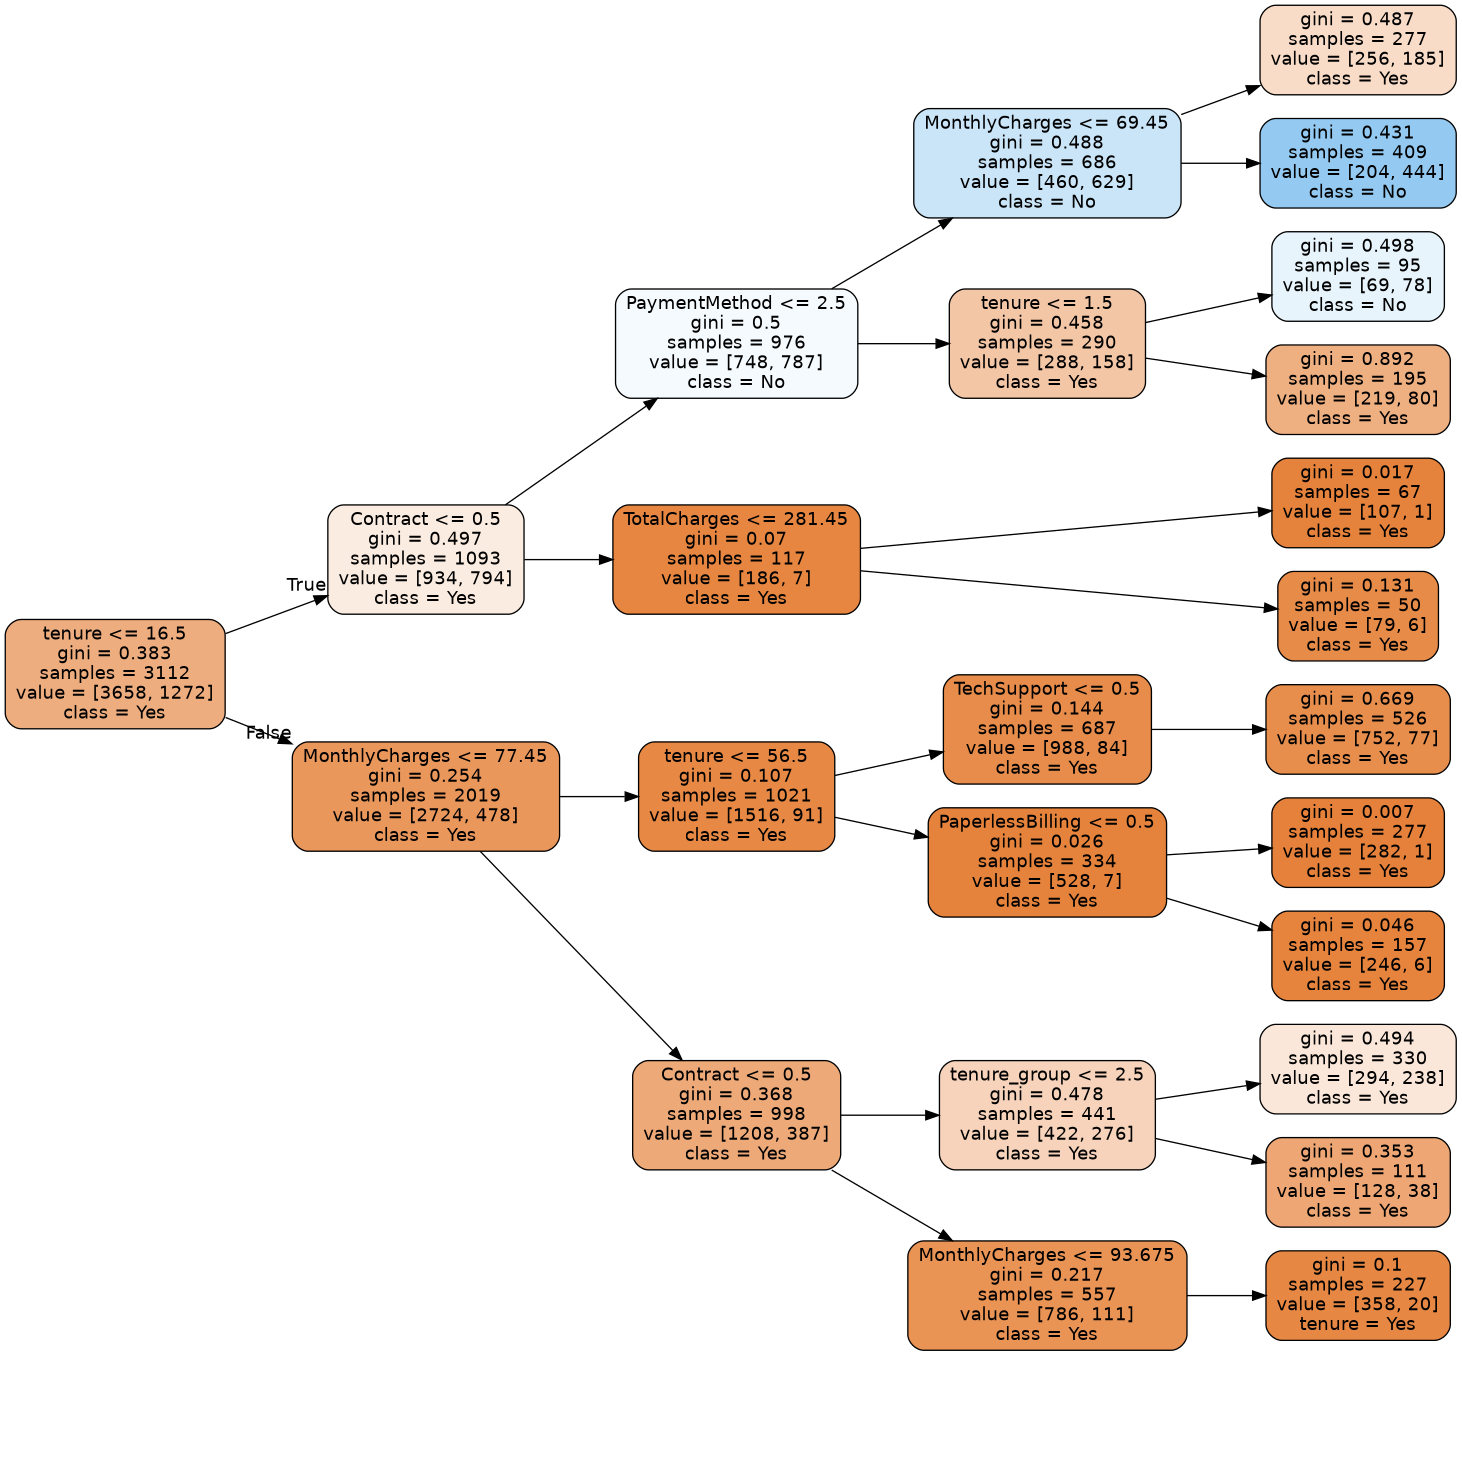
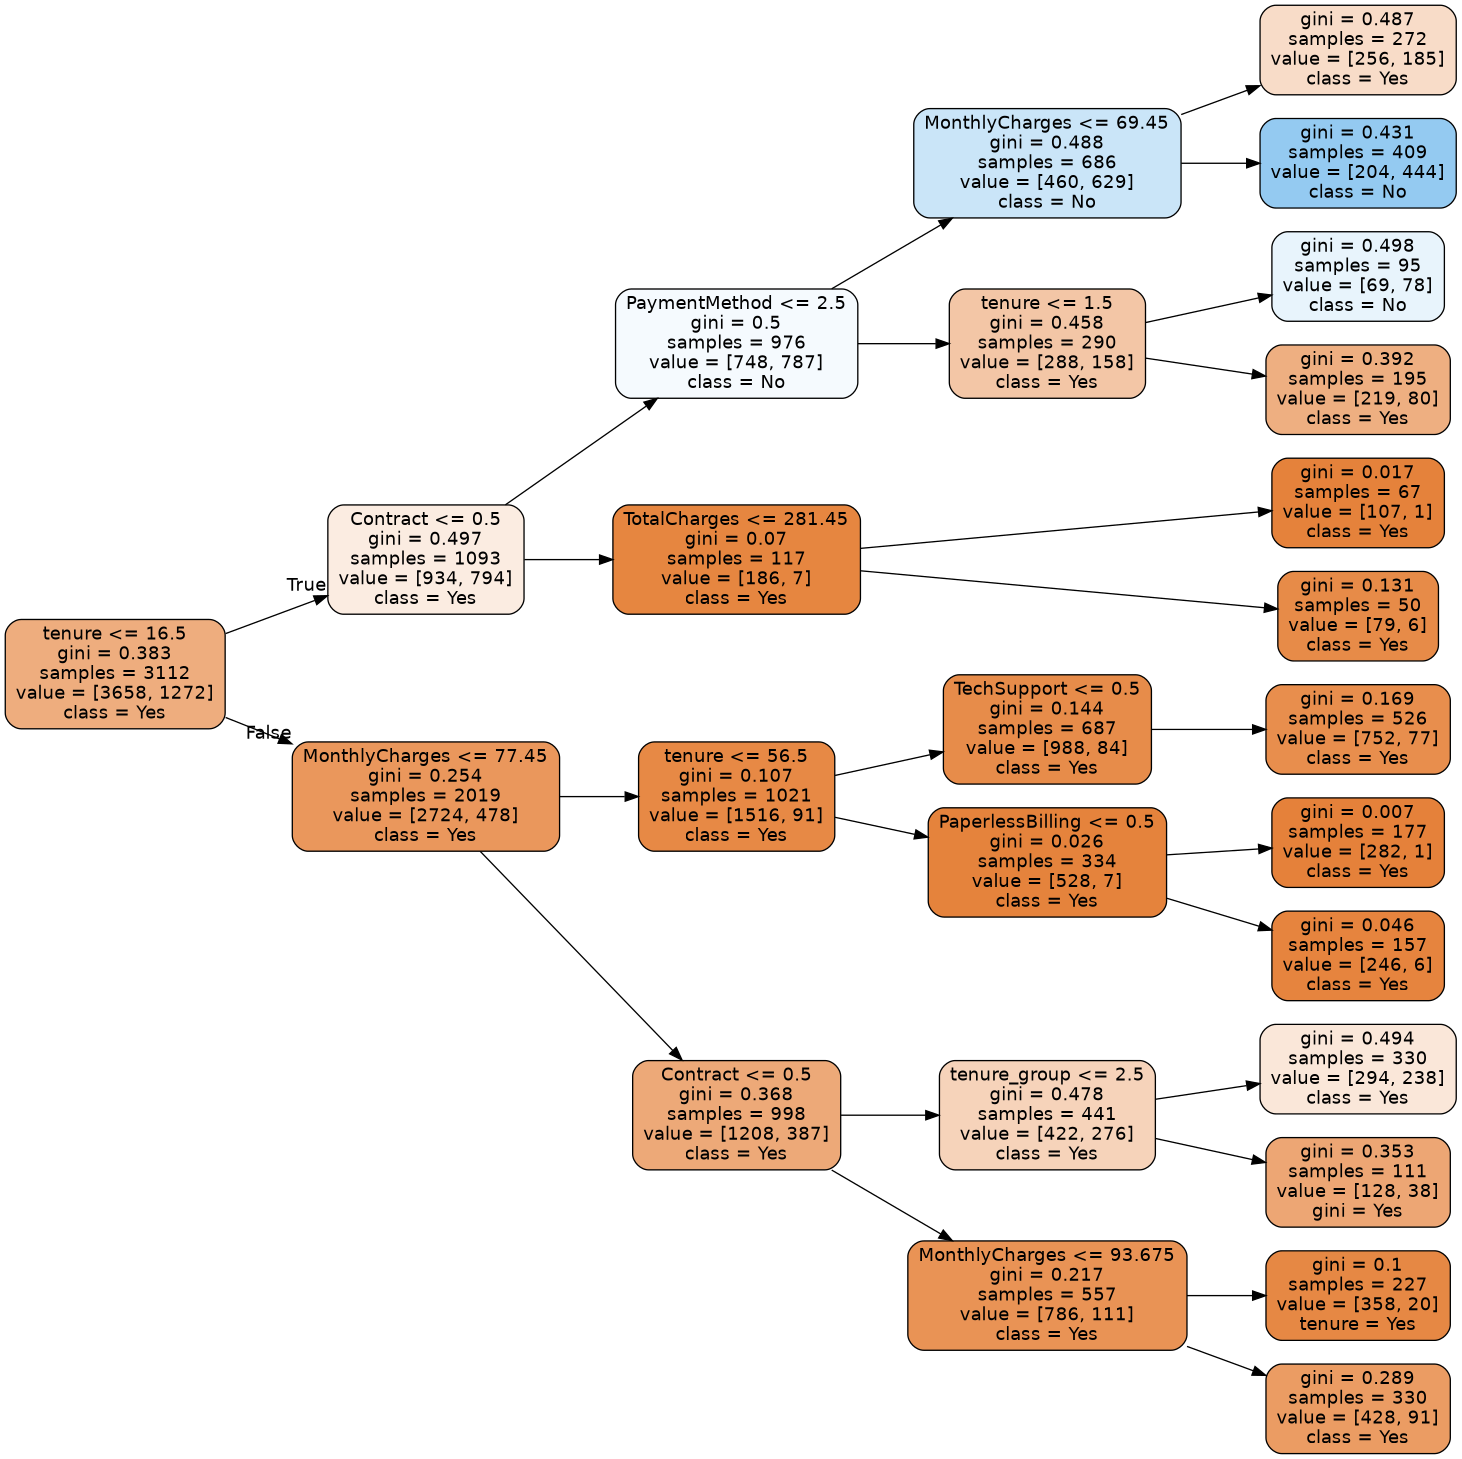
(1358, 50) -> (1358, 50)
(1358, 390) -> (1358, 390)
(1358, 729) -> (1358, 729)
(1358, 843) -> (1358, 843)
(1358, 1182) -> (1358, 1182)
none -> (1358, 1409)
